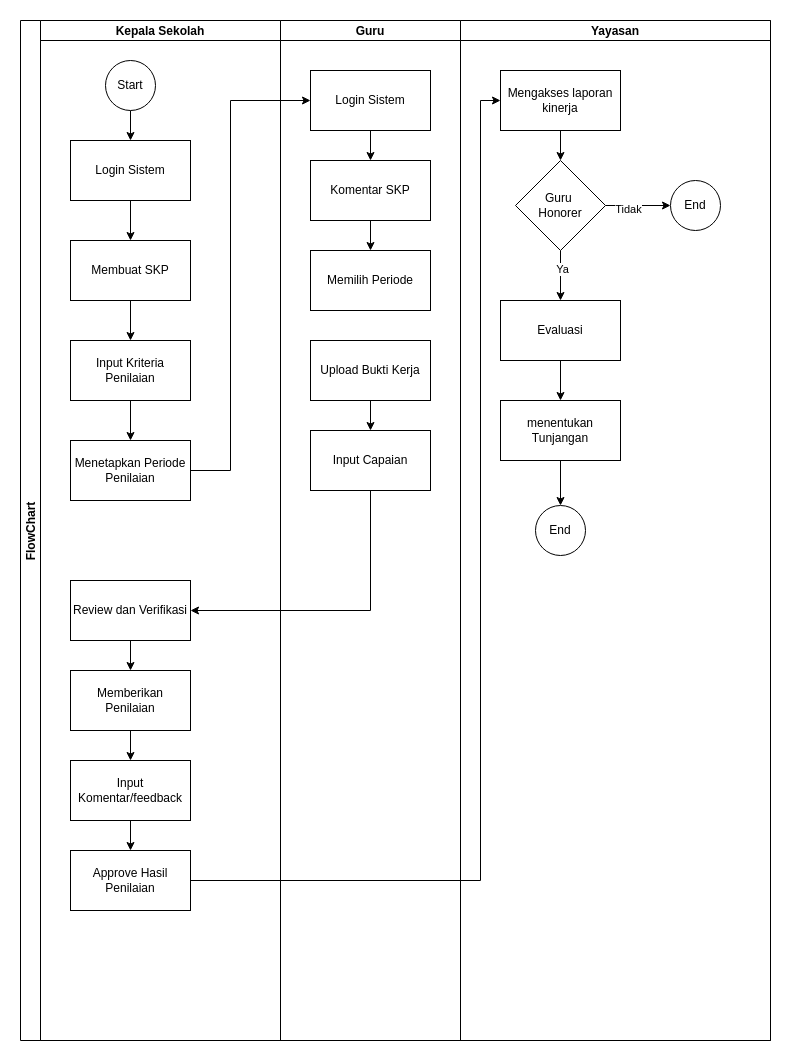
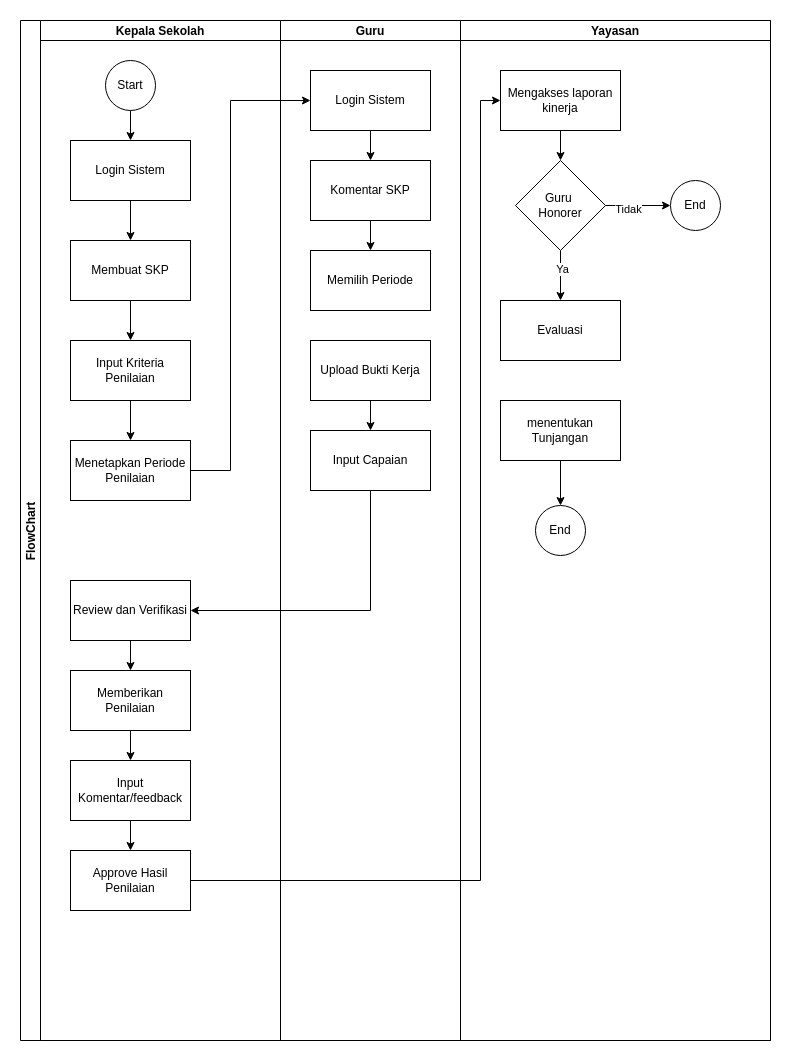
(561, 377) -> none
